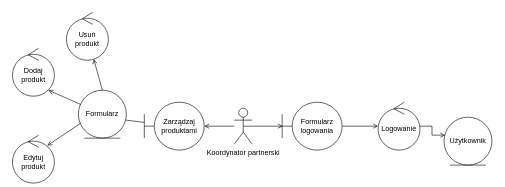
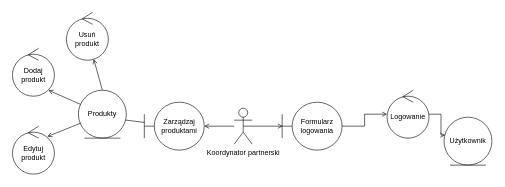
(102, 114) -> (102, 114)
(399, 126) -> (408, 114)
(33, 159) -> (33, 150)
